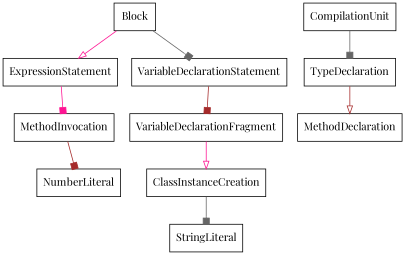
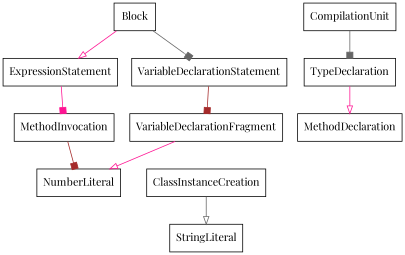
(350, 96) -> (350, 96)
(206, 151) -> (146, 154)
(206, 207) -> (206, 207)
